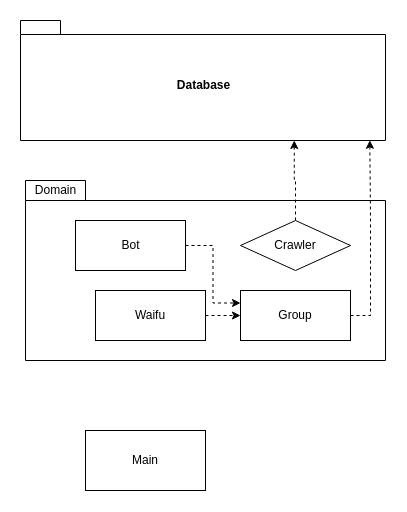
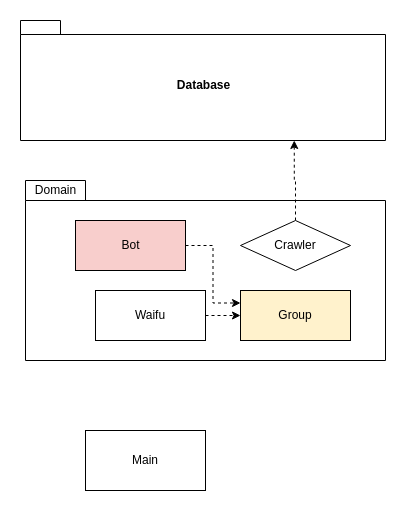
(371, 242) -> none
(131, 246) -> (131, 246)
(296, 316) -> (296, 316)
